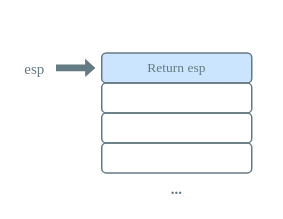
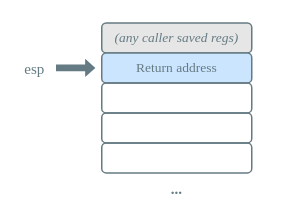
none -> (177, 38)
(177, 68) -> (177, 68)
